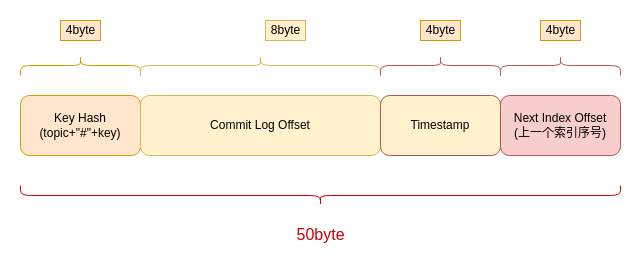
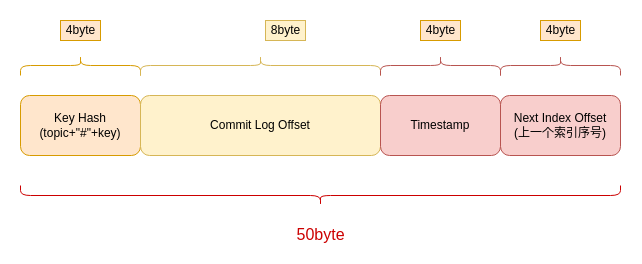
(441, 126) -> (441, 126)
